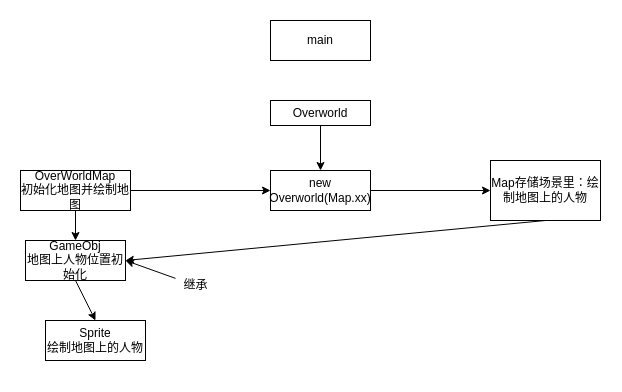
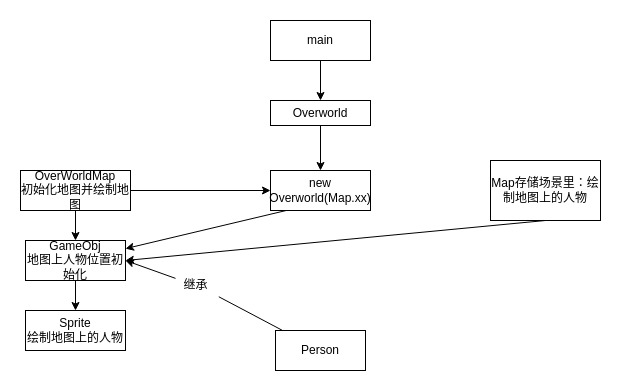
none -> (321, 77)
(427, 191) -> (209, 229)
none -> (251, 314)
(96, 341) -> (76, 331)
none -> (321, 351)
